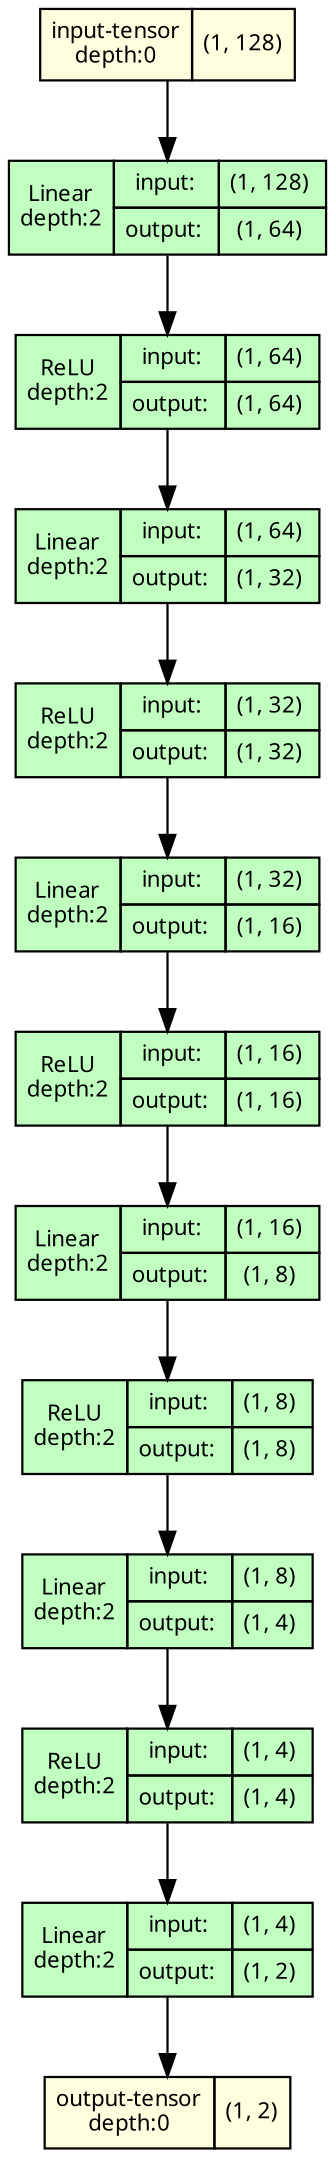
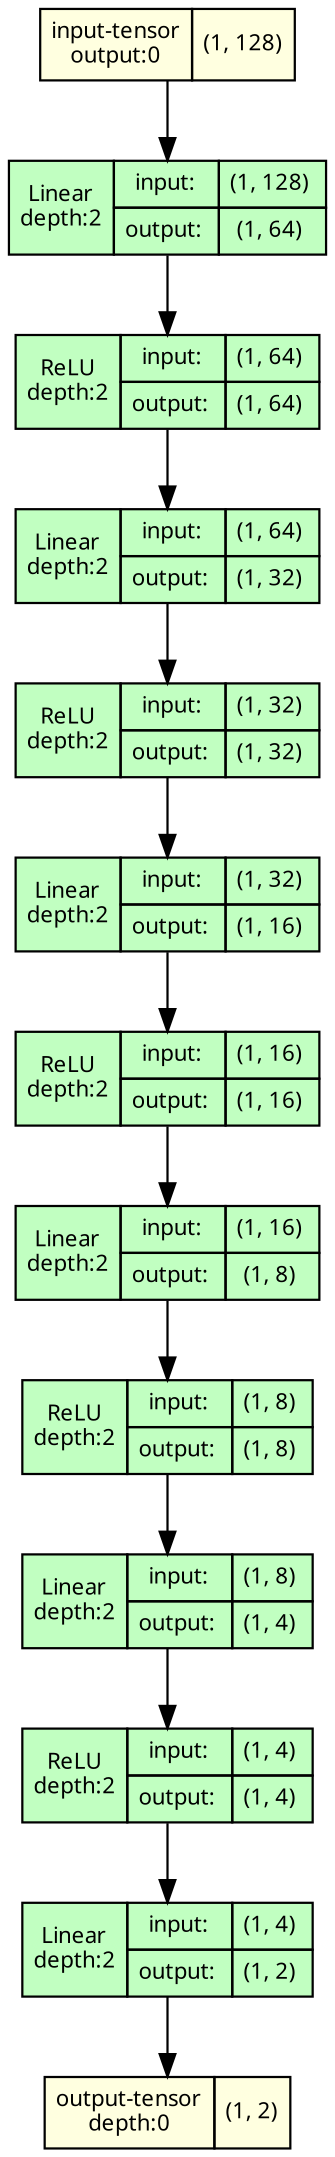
(116, 56) -> (116, 56)
